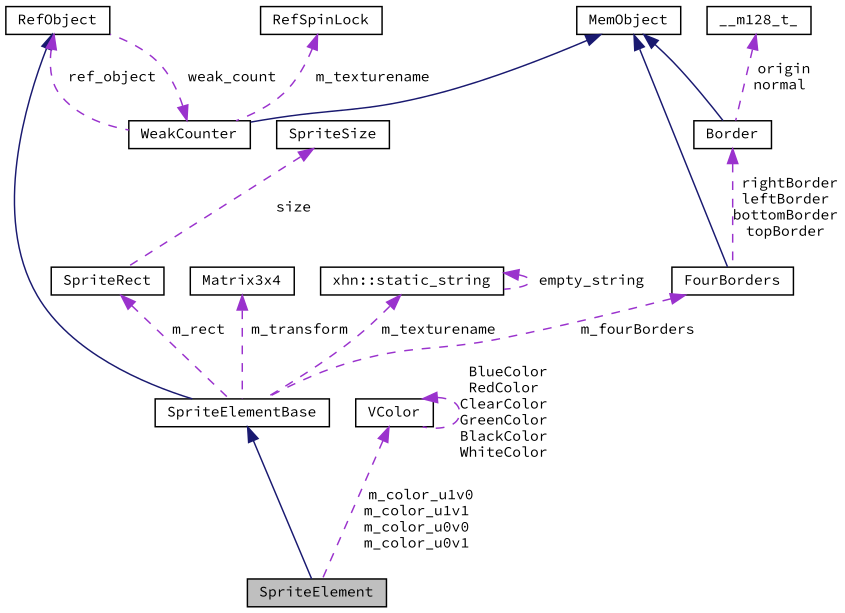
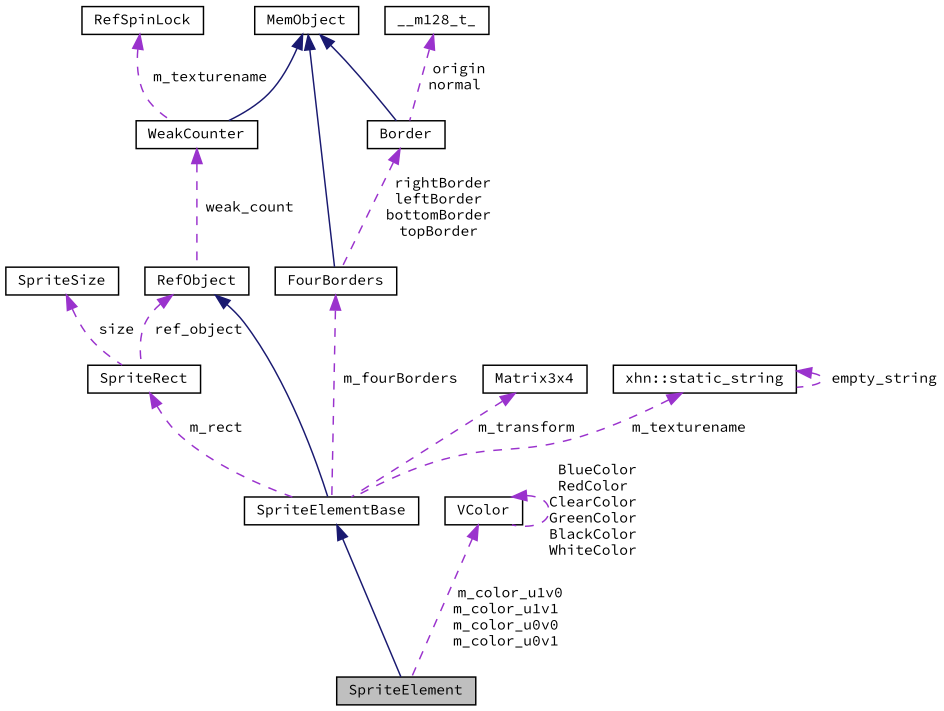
(71, 106) -> (142, 331)
